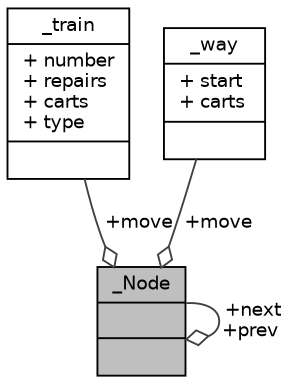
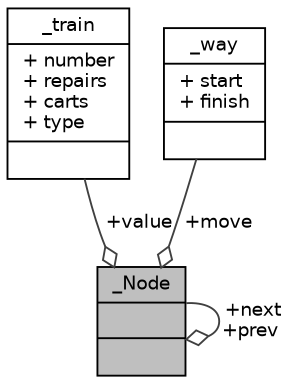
(213, 102) -> (215, 102)
(137, 223) -> (137, 223)
